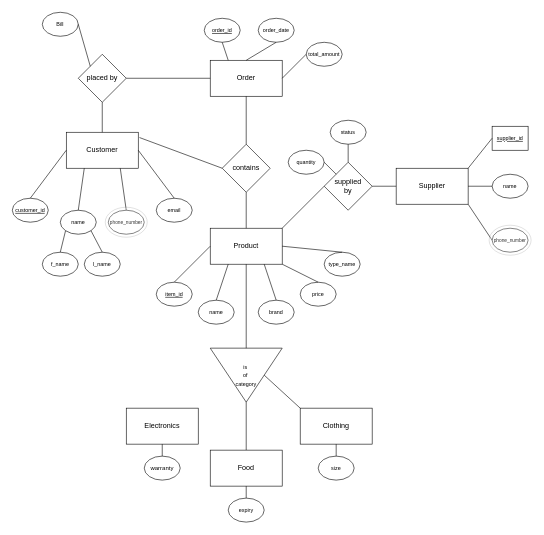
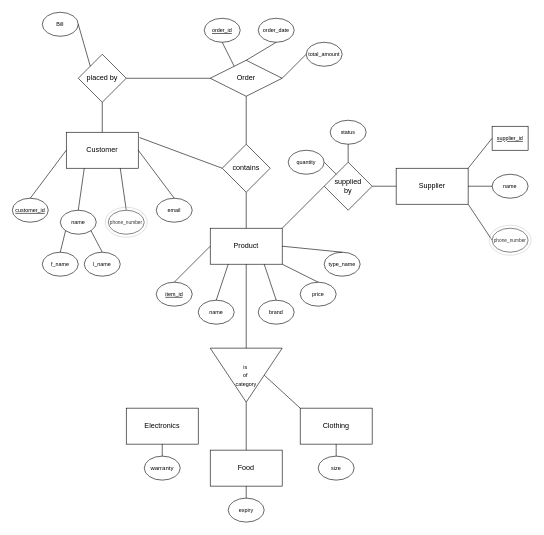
(246, 78) -> (246, 78)
